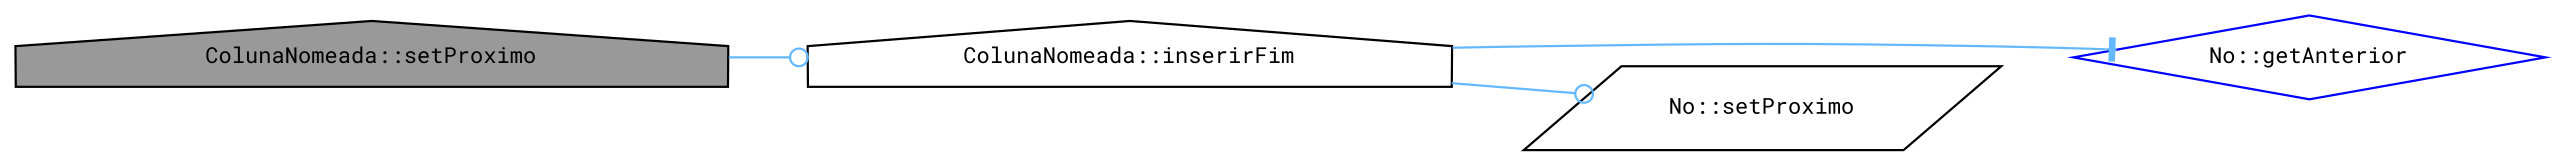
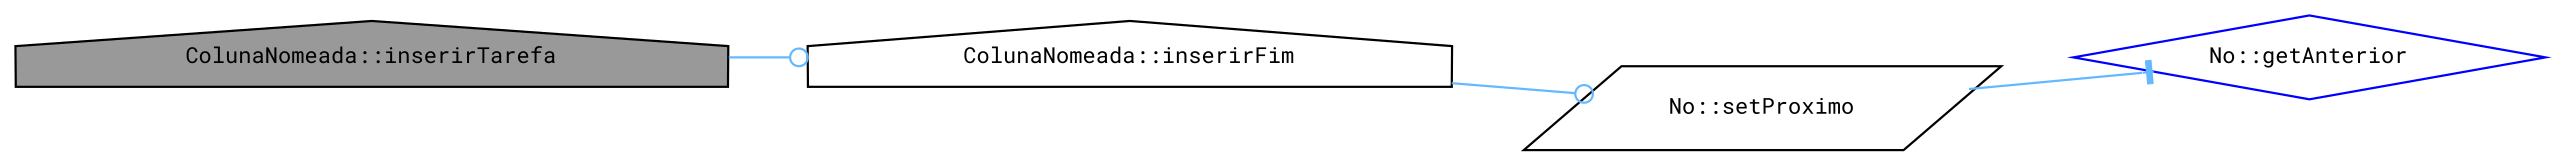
(1779, 44) -> (2056, 81)
(372, 57) -> (372, 57)
